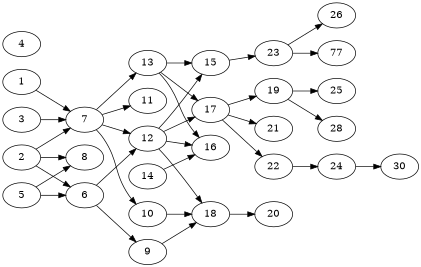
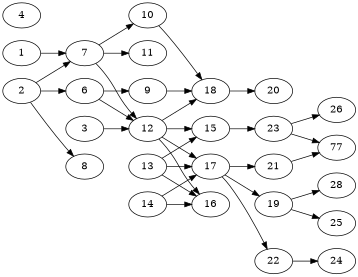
(114, 94) -> none
(50, 120) -> (113, 129)
none -> (302, 158)
(400, 167) -> none
none -> (175, 188)
(22, 195) -> none
